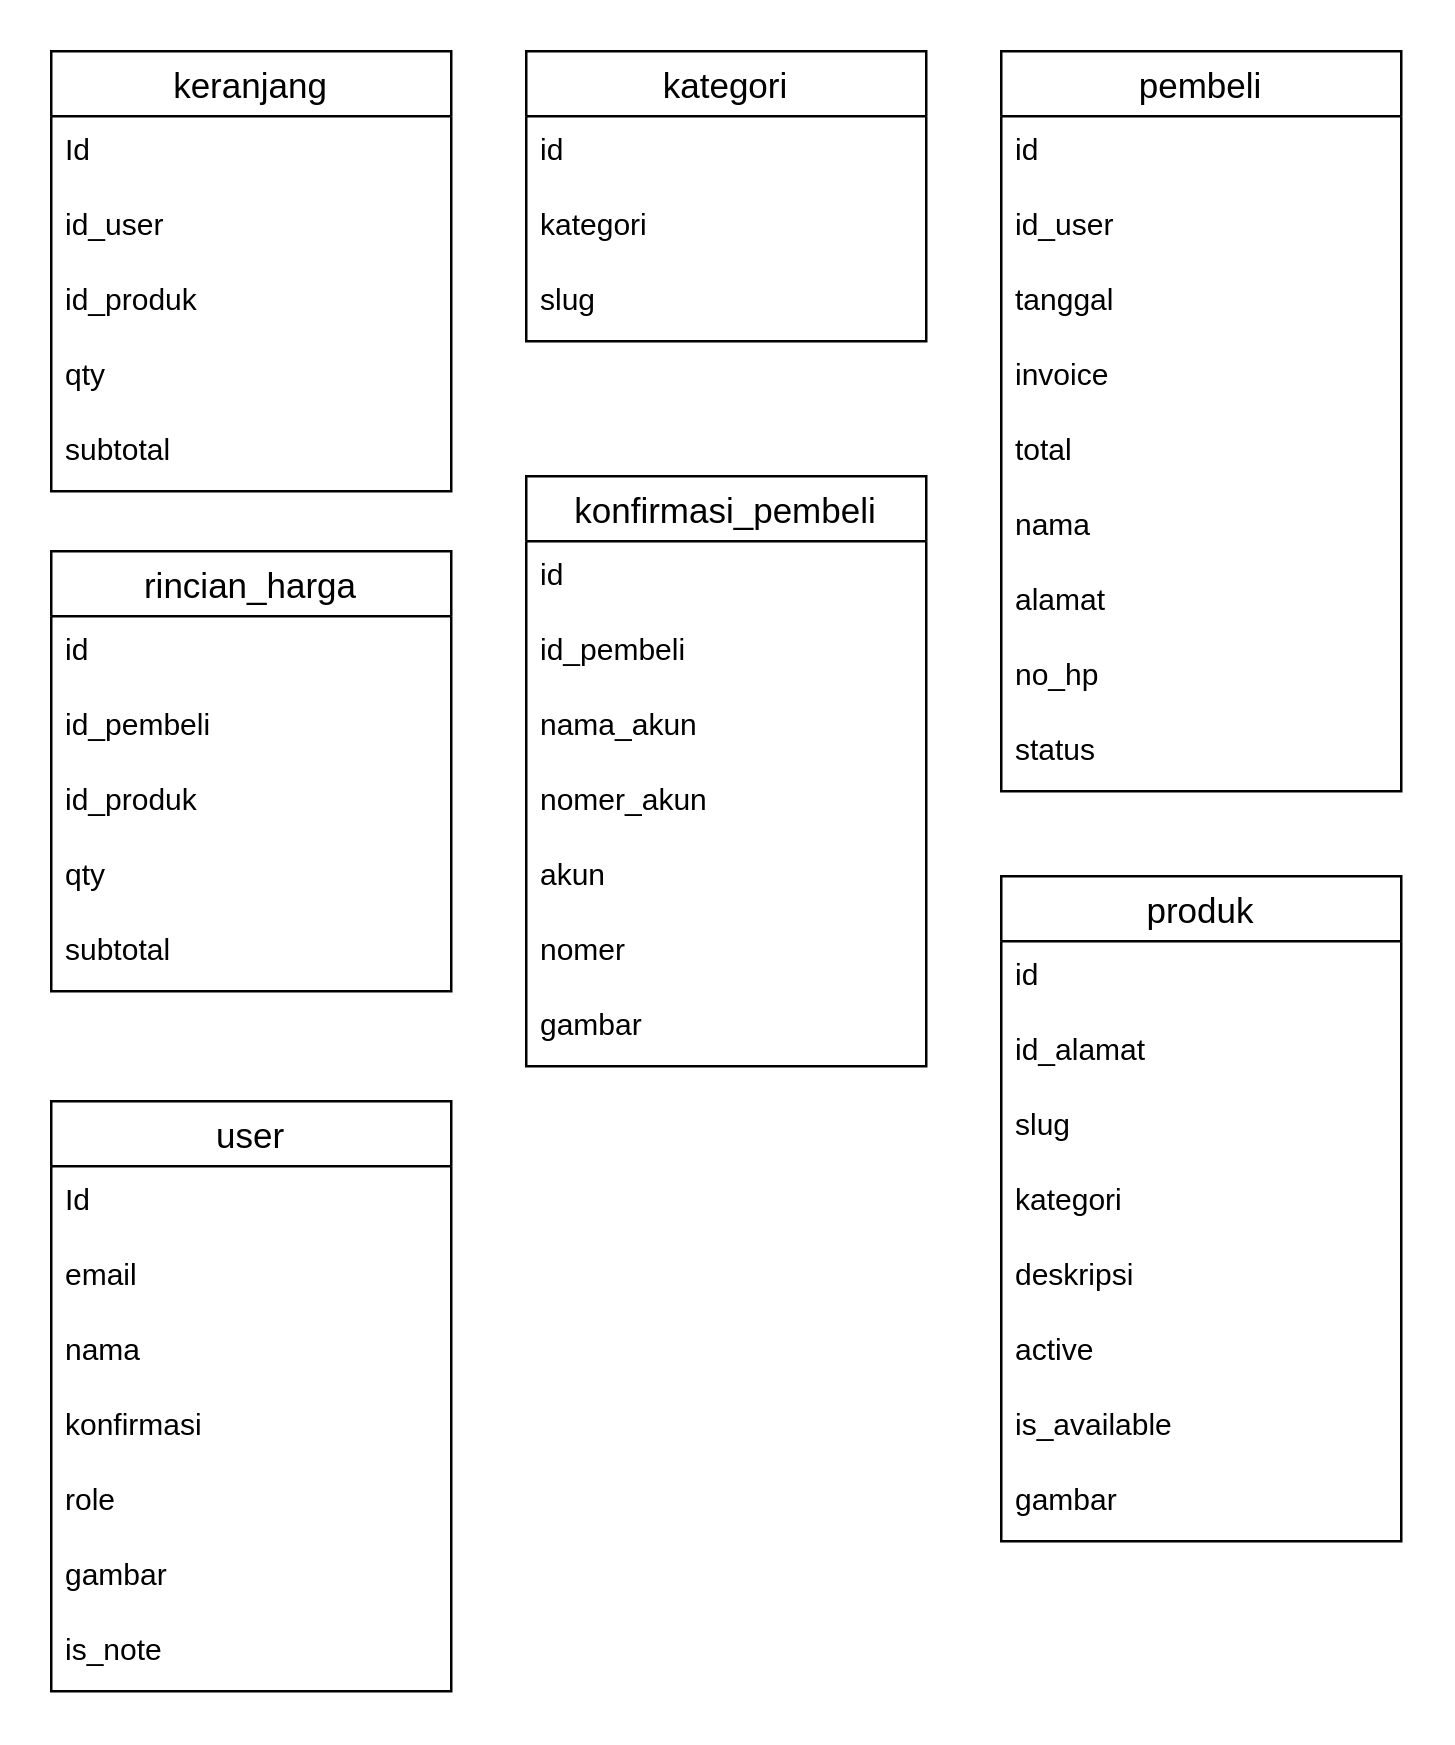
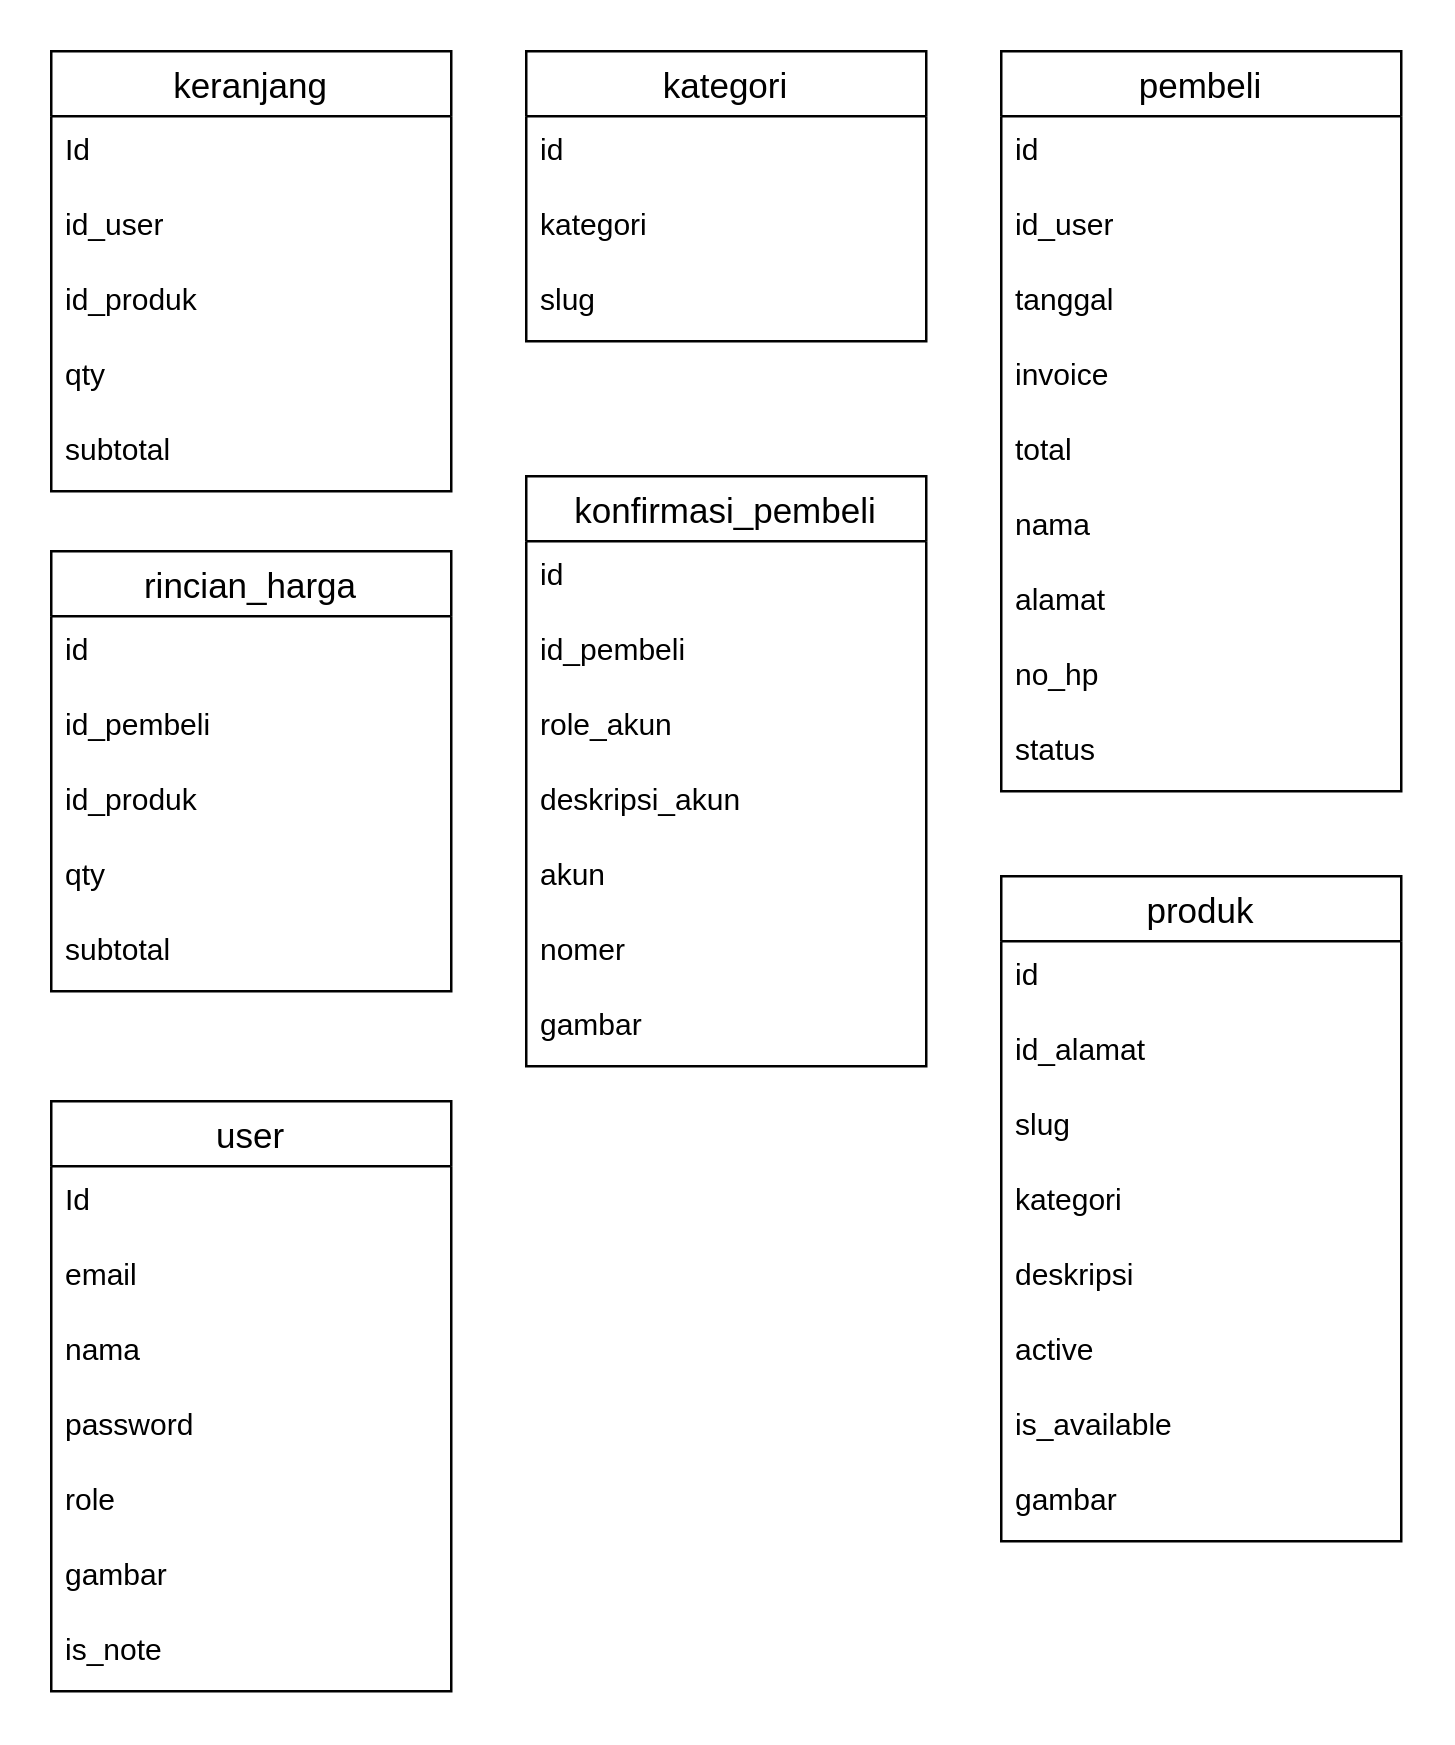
(616, 725) -> (612, 725)
(624, 800) -> (650, 800)
(141, 1425) -> (132, 1425)
